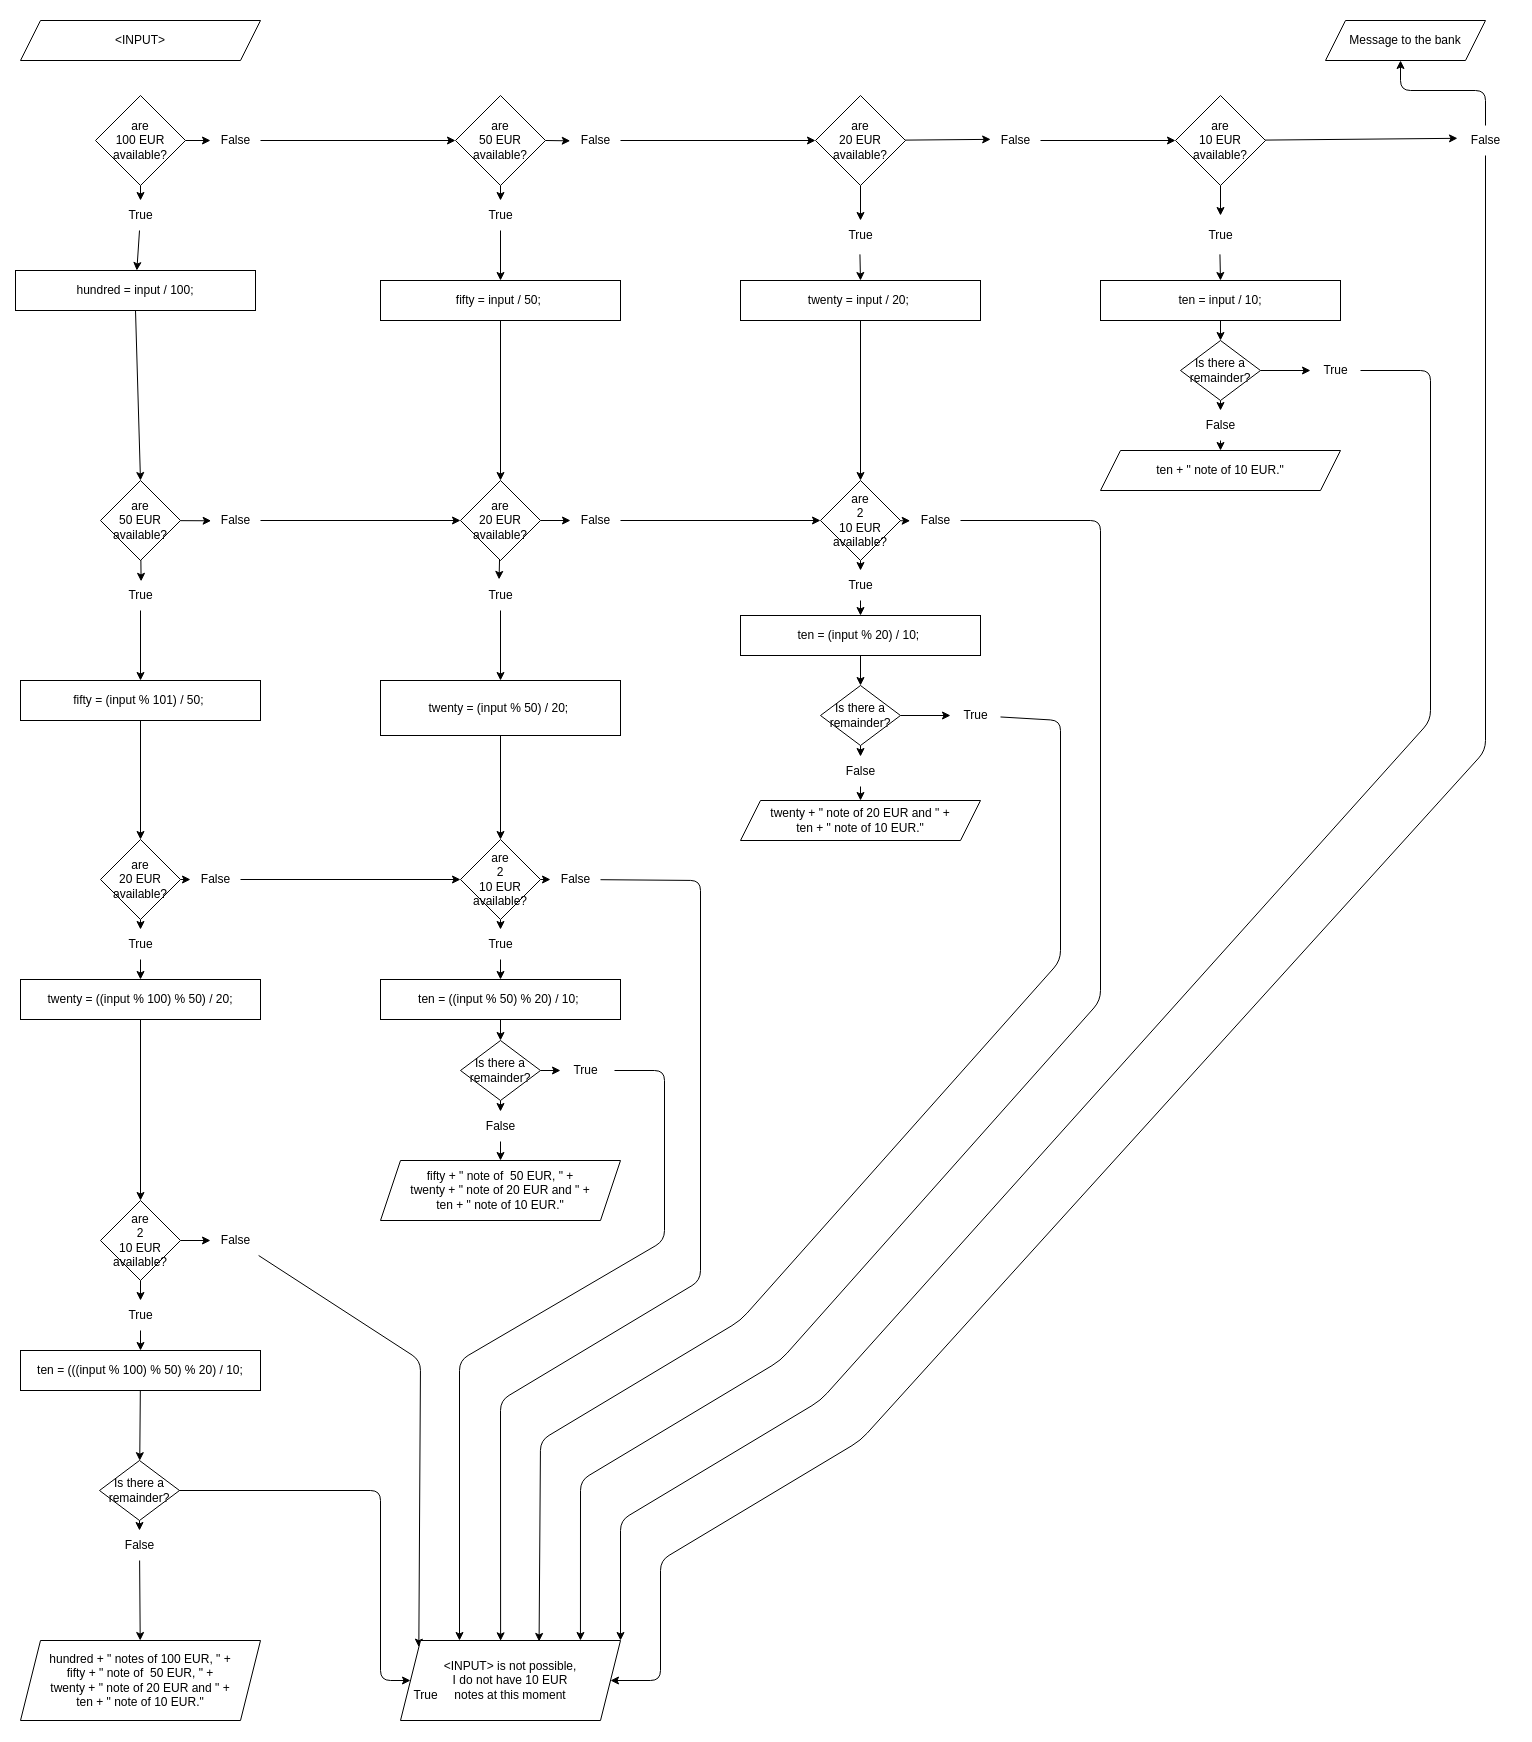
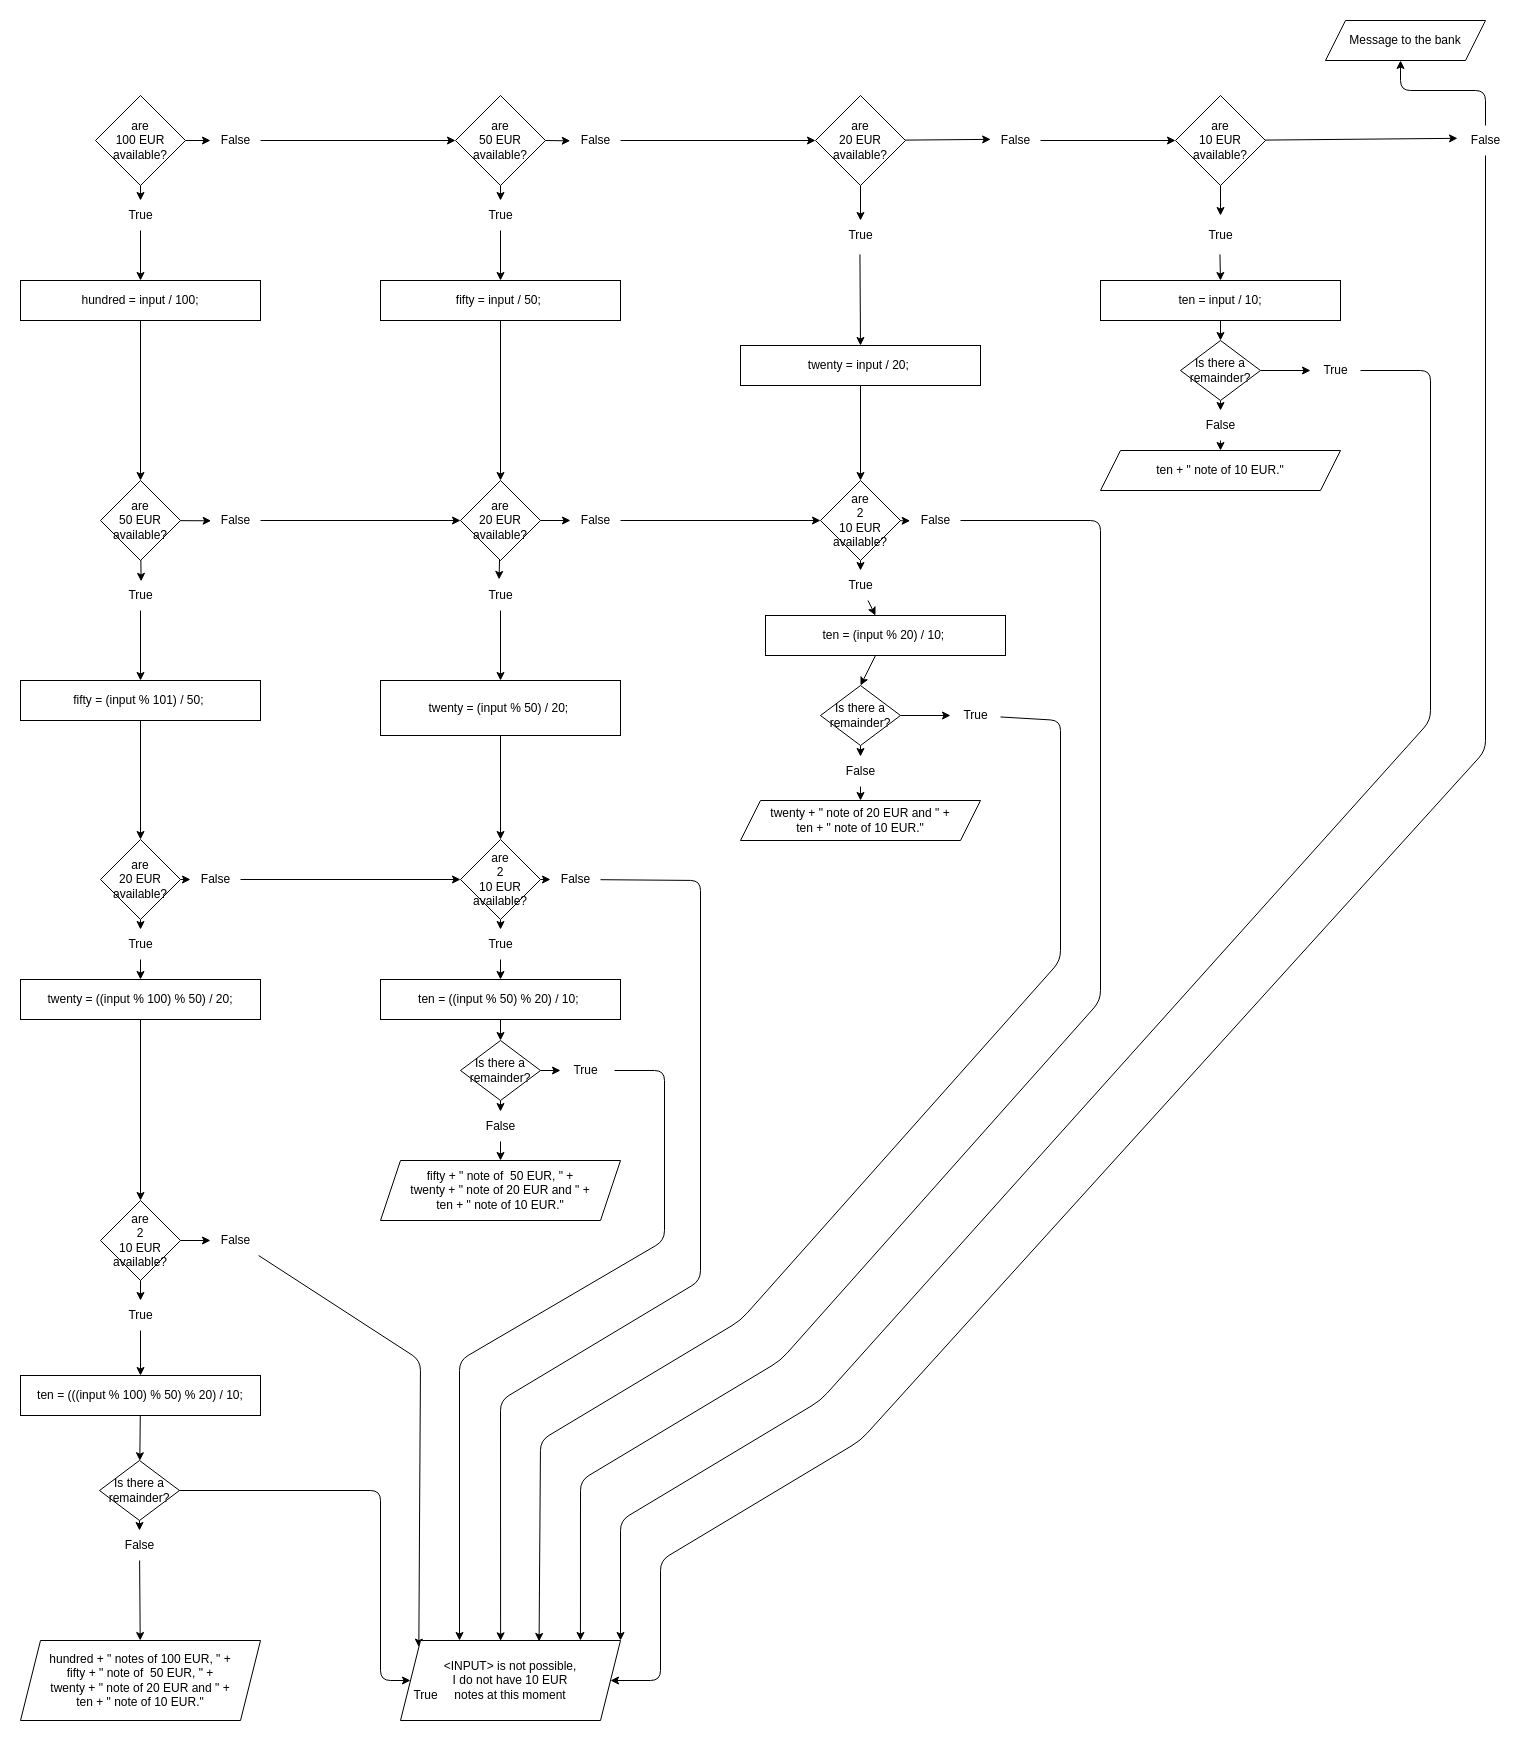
(141, 41) -> none
(136, 291) -> (141, 301)
(861, 301) -> (861, 366)
(861, 636) -> (886, 636)
(141, 1371) -> (141, 1396)
